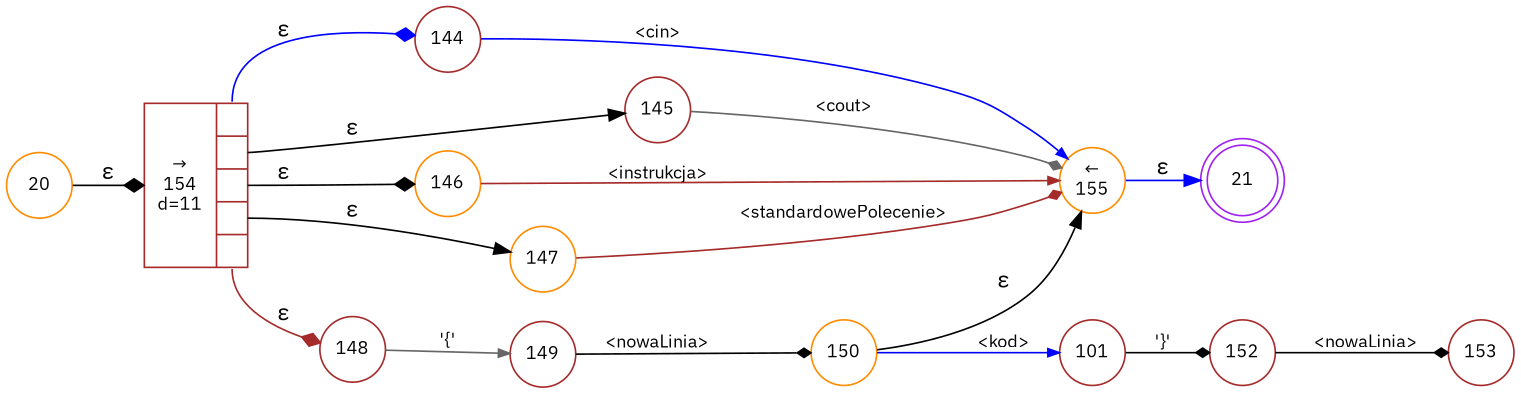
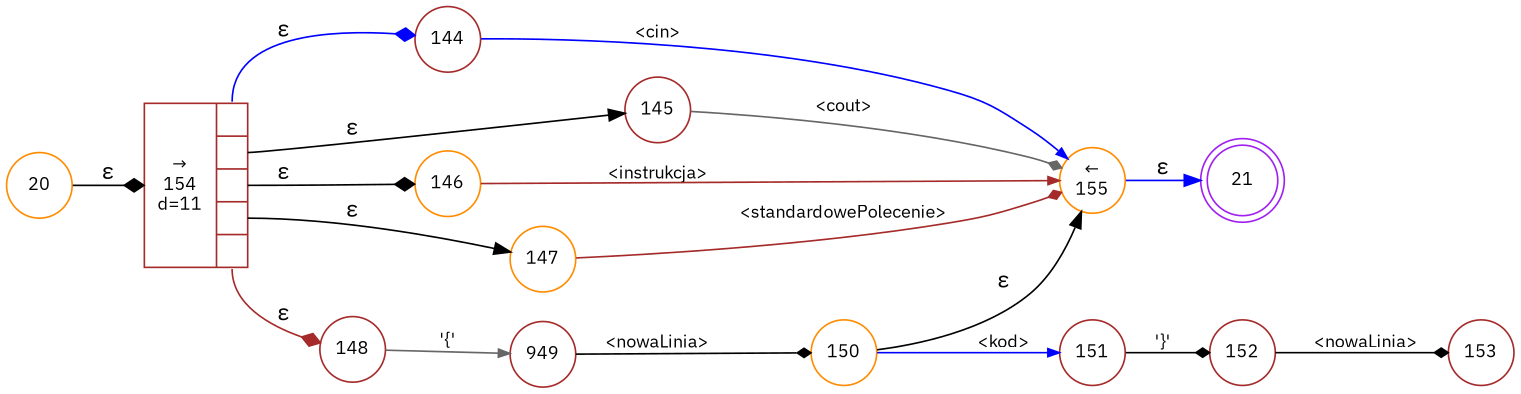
(1092, 353) -> (1092, 353)
(543, 354) -> (543, 354)
